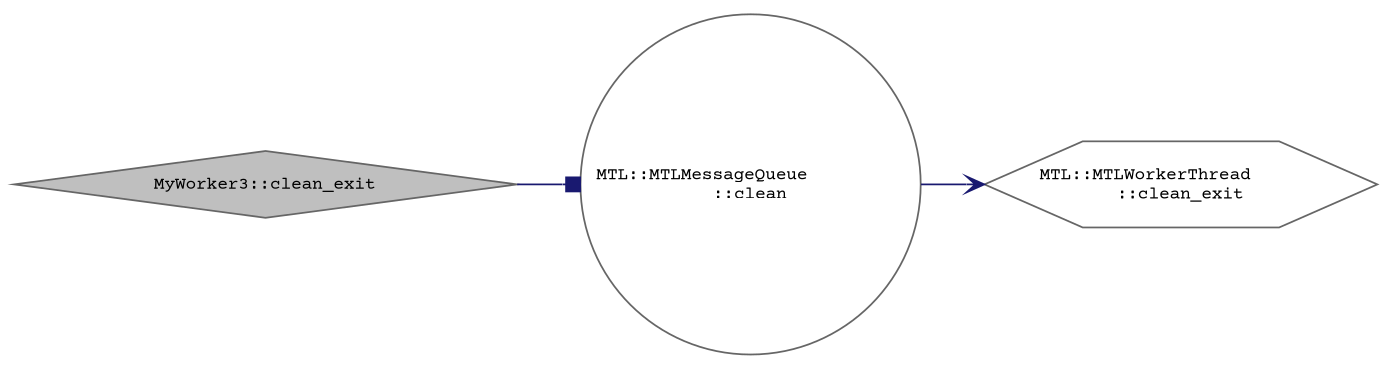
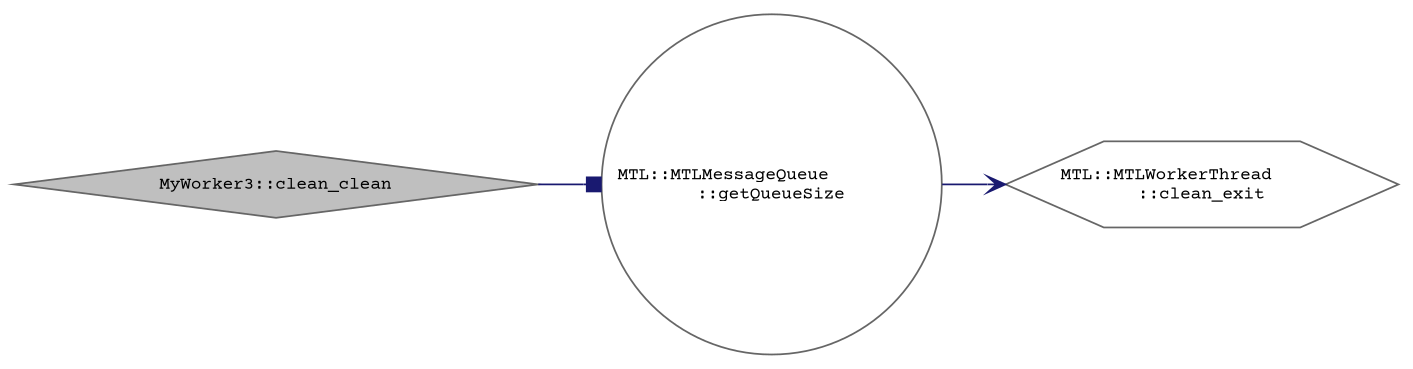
(266, 184) -> (276, 184)
(751, 184) -> (772, 184)
